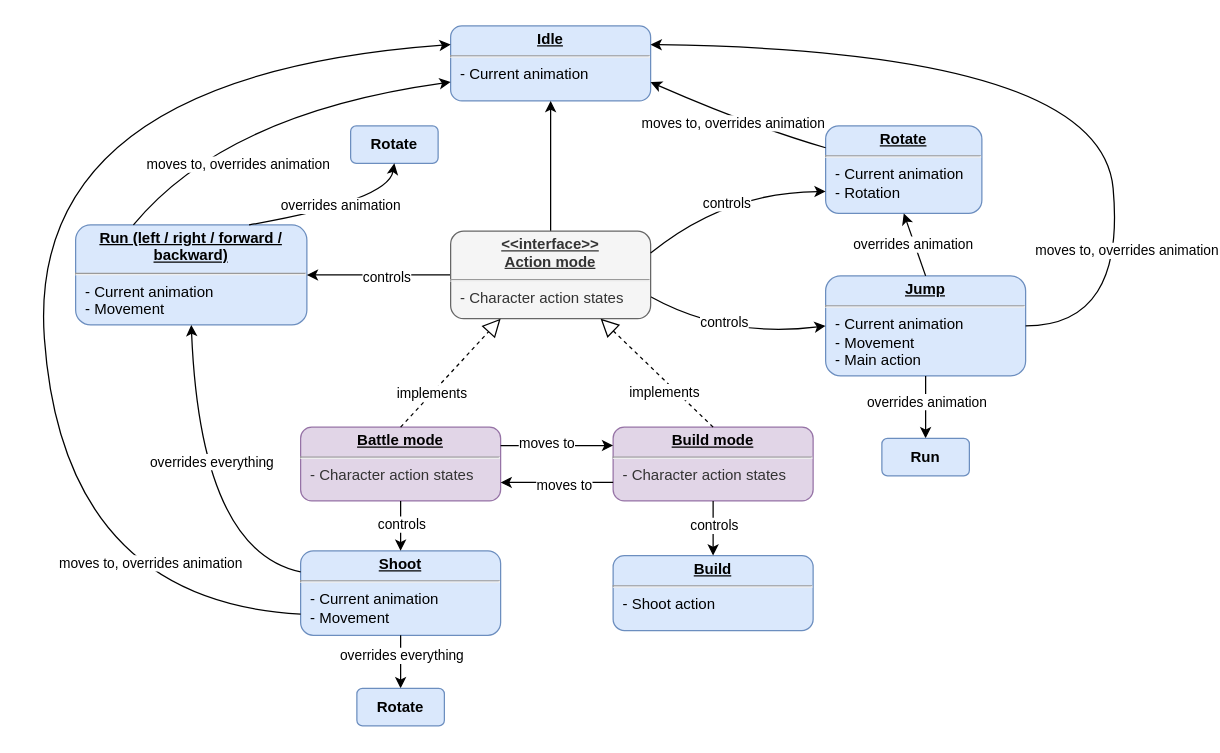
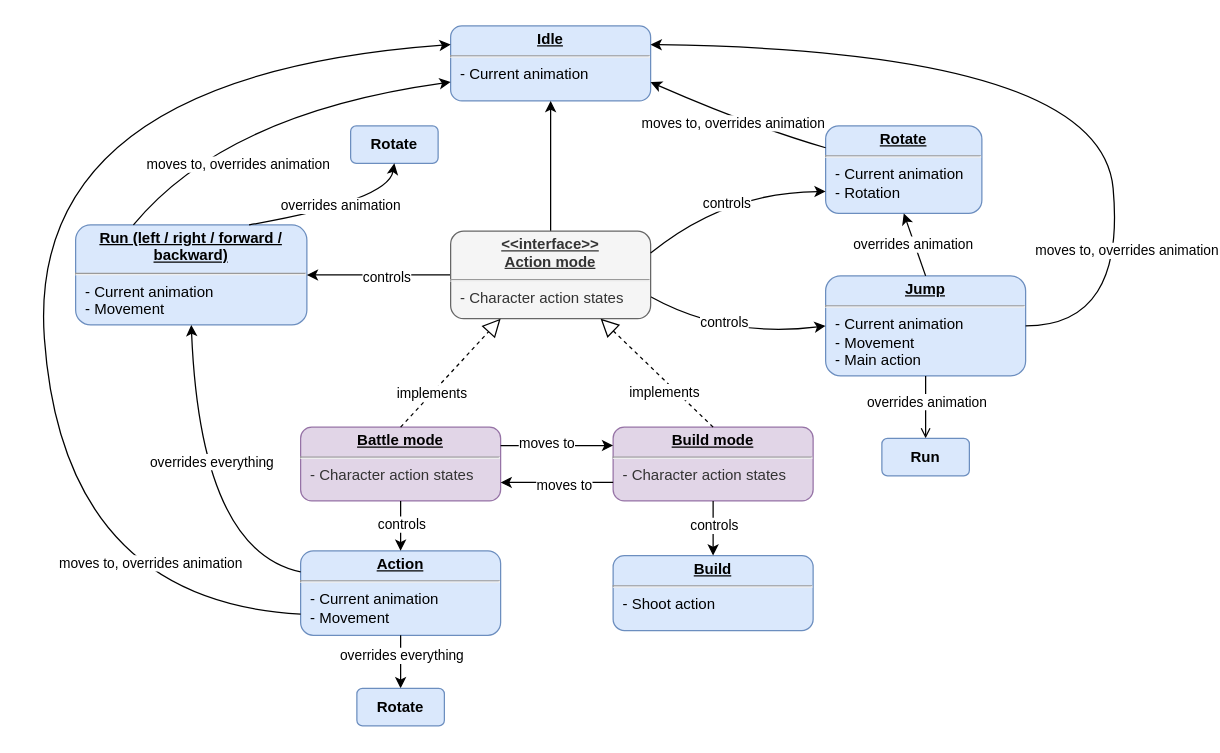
(926, 428) -> (926, 430)
(373, 578) -> (373, 578)
